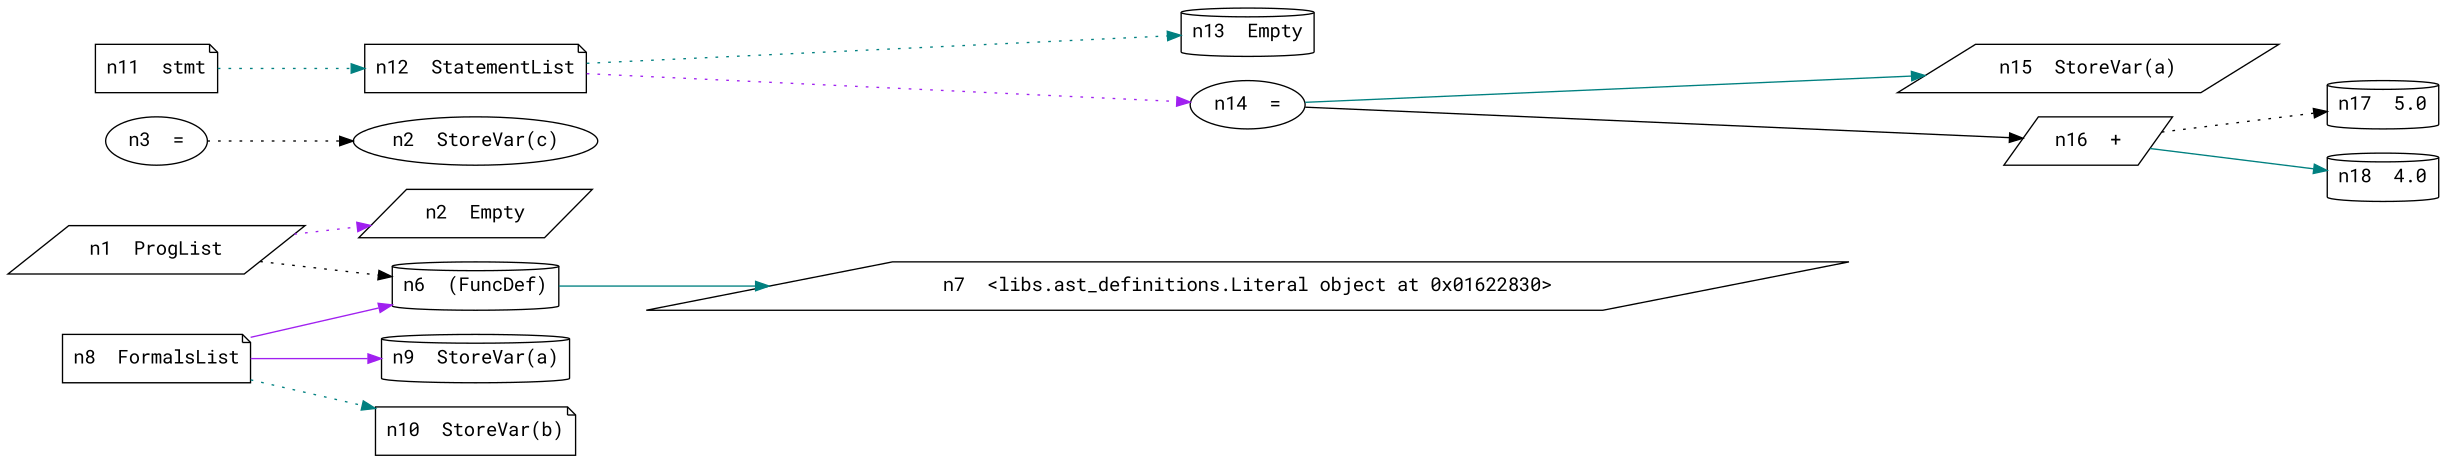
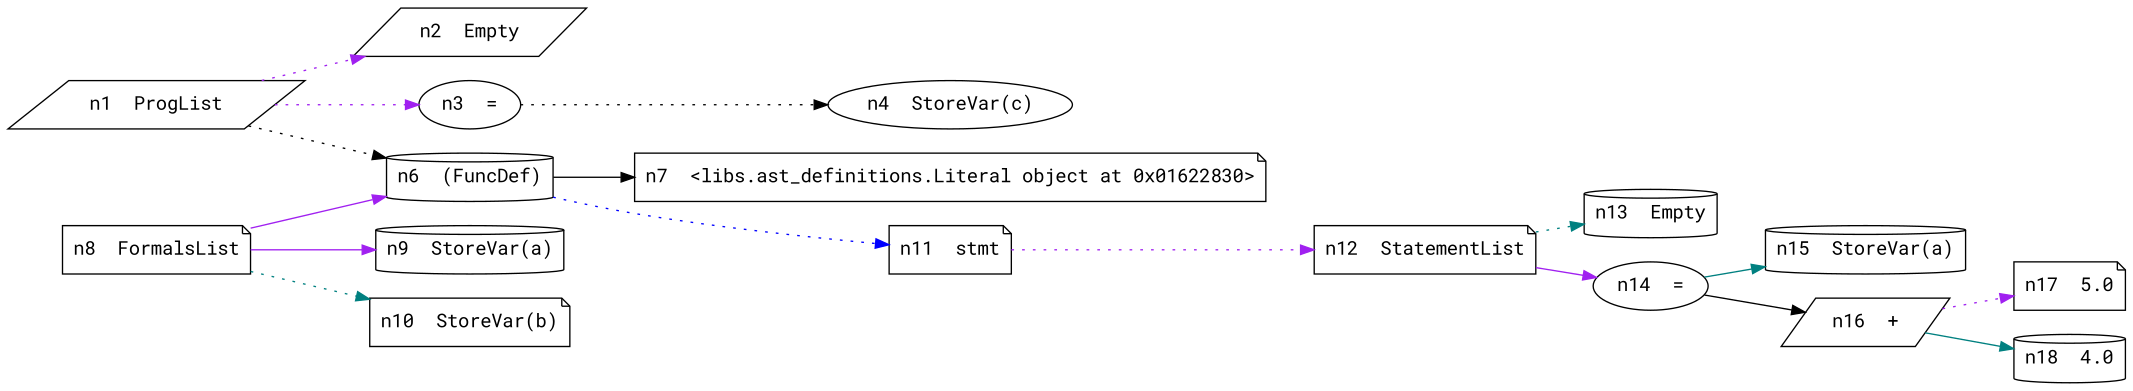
(284, 68) -> (1156, 250)
(2088, 68) -> (1866, 250)
(882, 88) -> (1560, 271)
none -> (340, 105)
(2383, 105) -> (2070, 286)
(2238, 123) -> (1971, 304)
(476, 141) -> (950, 105)
none -> (714, 225)
(657, 286) -> (587, 177)
(1248, 286) -> (950, 177)
